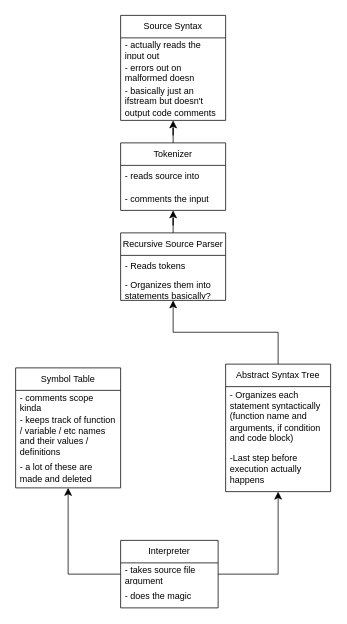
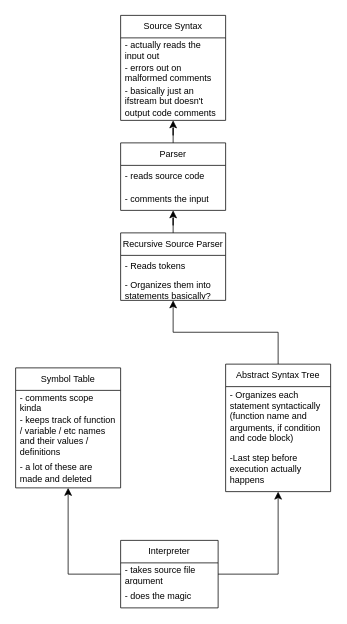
(174, 72) -> (174, 72)
(173, 154) -> (173, 154)
(168, 177) -> (169, 177)
